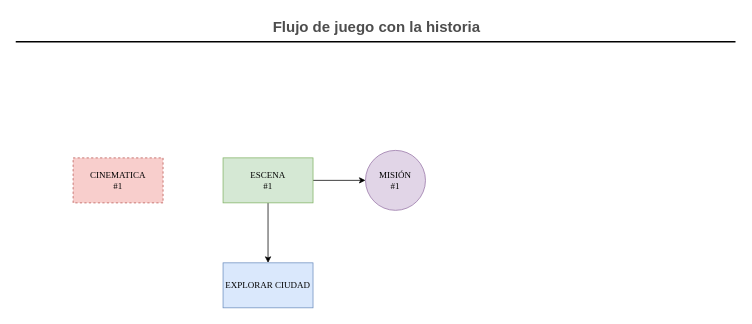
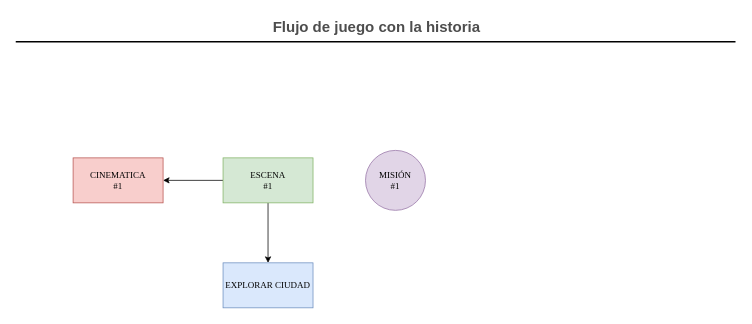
(118, 180) -> (118, 180)
(336, 180) -> (196, 180)
